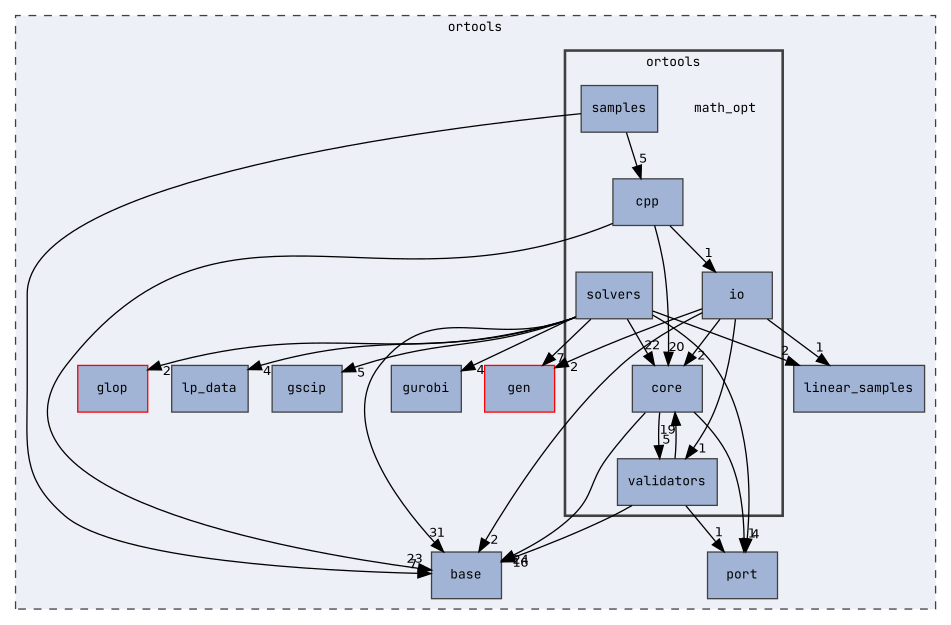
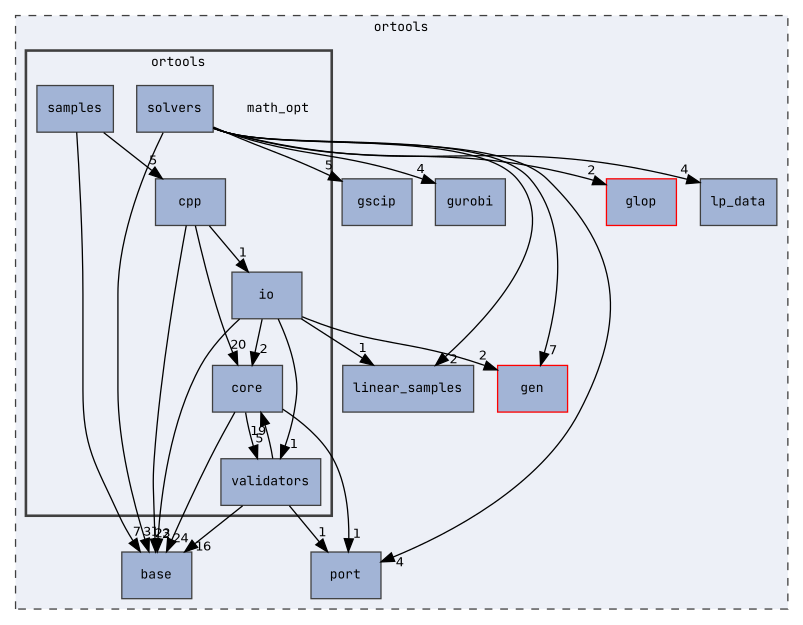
(637, 336) -> none
